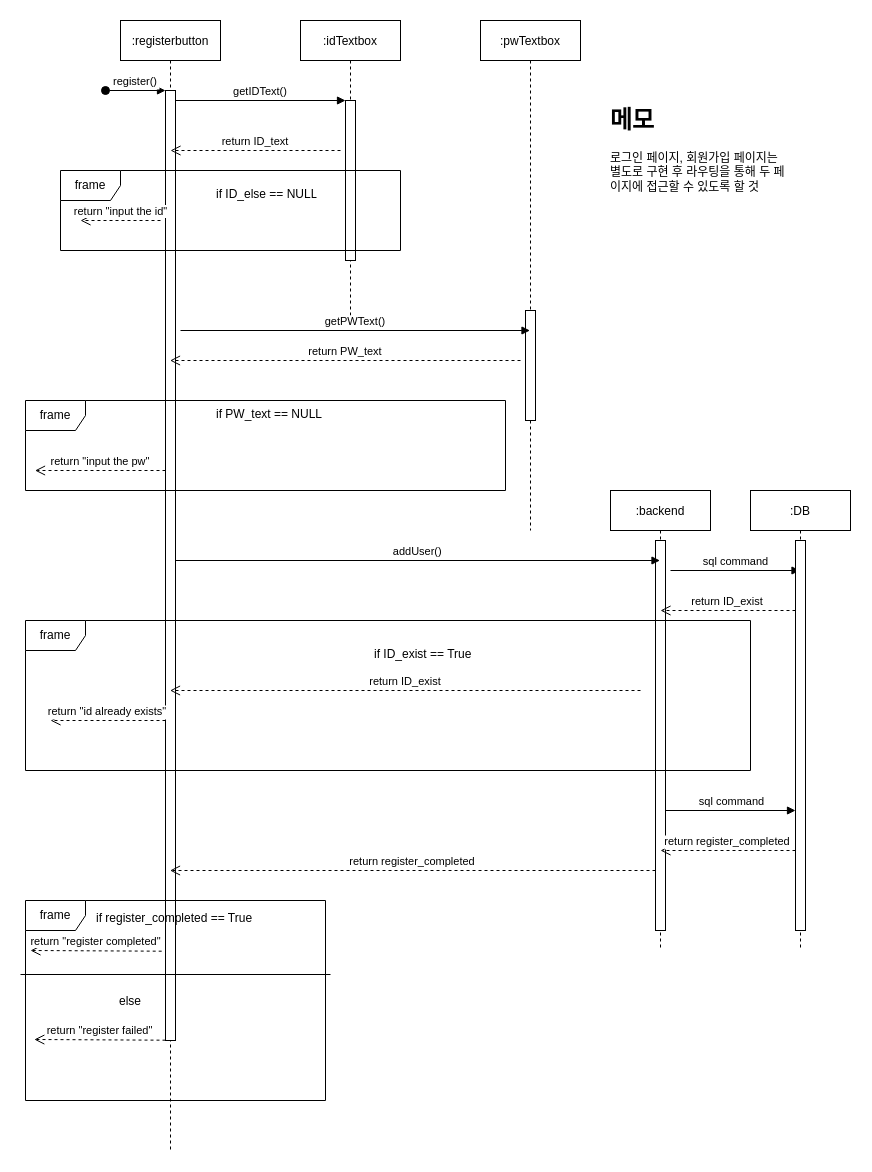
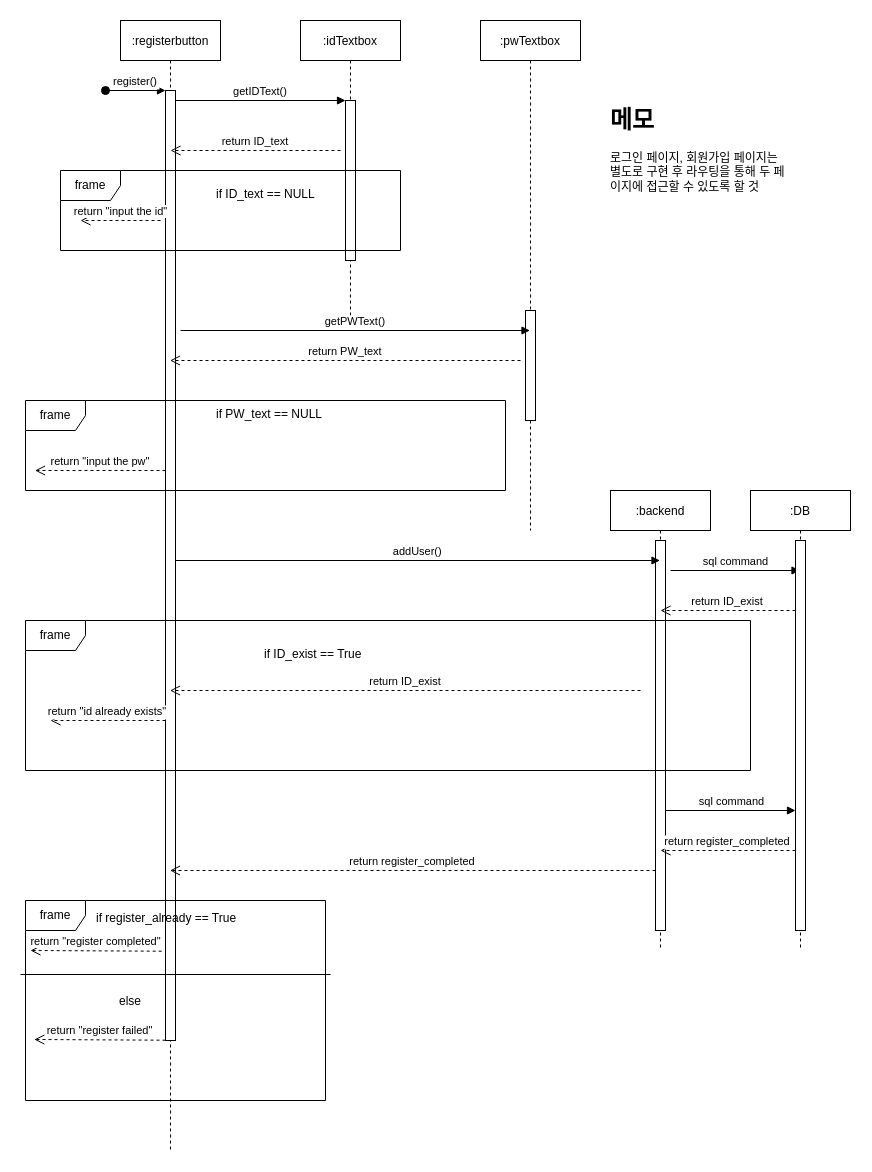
(269, 194) -> (270, 194)
(426, 654) -> (316, 654)
(184, 918) -> (177, 918)
